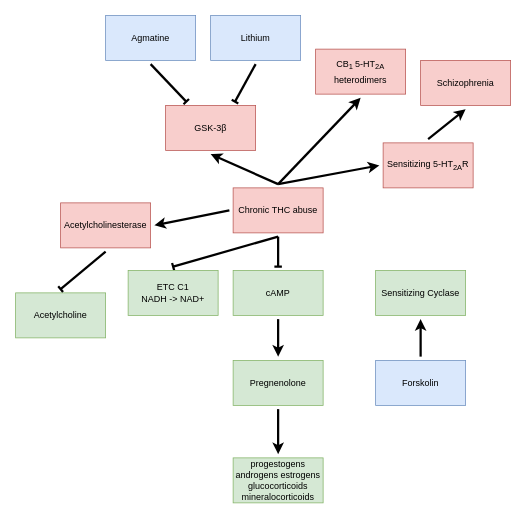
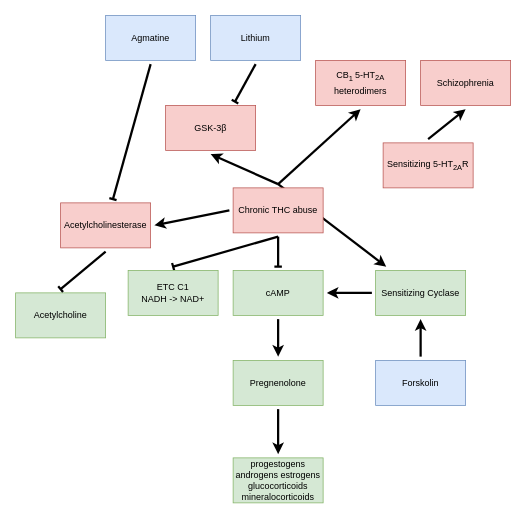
(360, 72) -> (360, 83)
(168, 83) -> (132, 132)
(325, 175) -> (350, 240)
none -> (353, 293)
